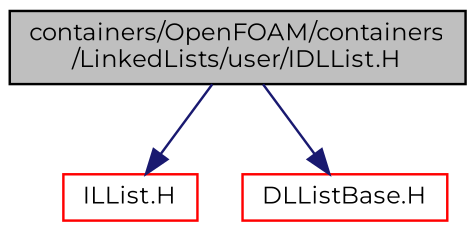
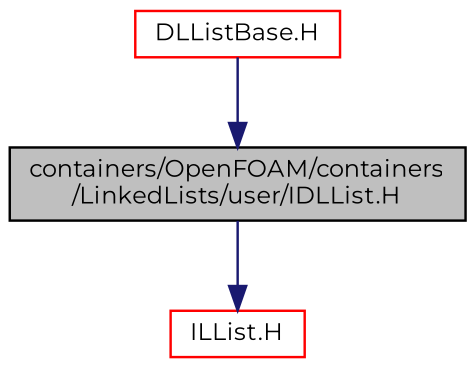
(289, 119) -> (238, 90)
